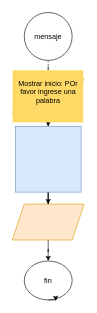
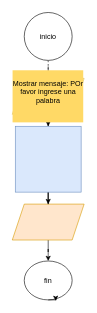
(48, 36) -> (48, 36)
(48, 96) -> (48, 96)
